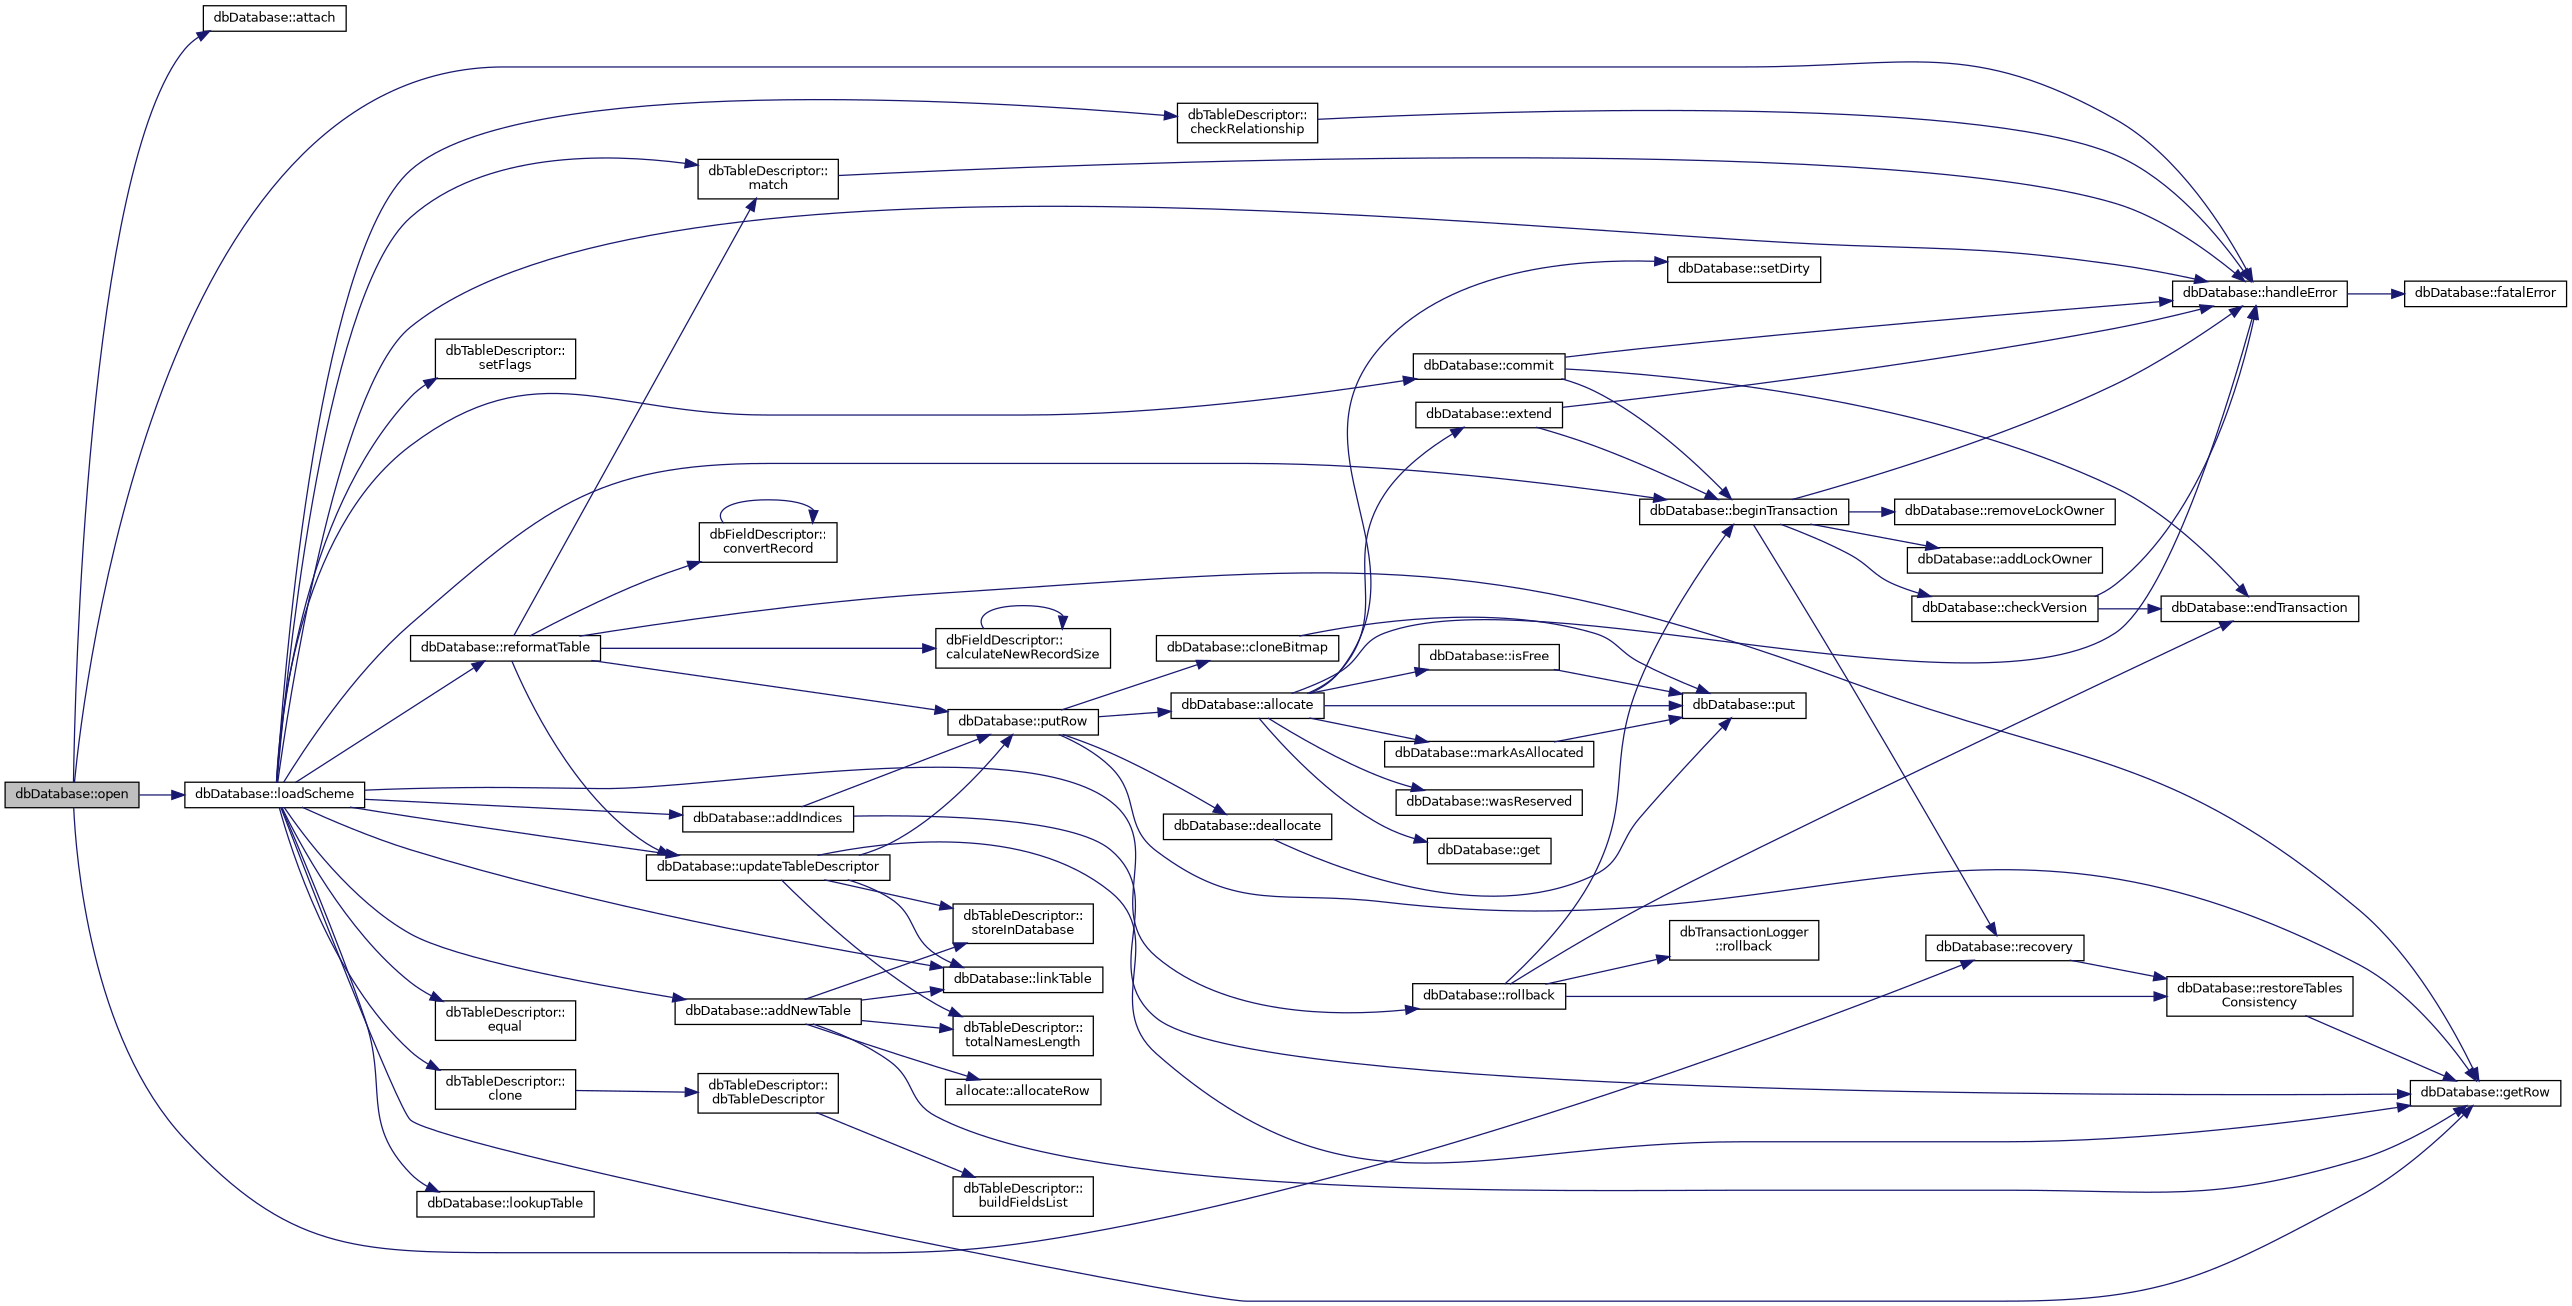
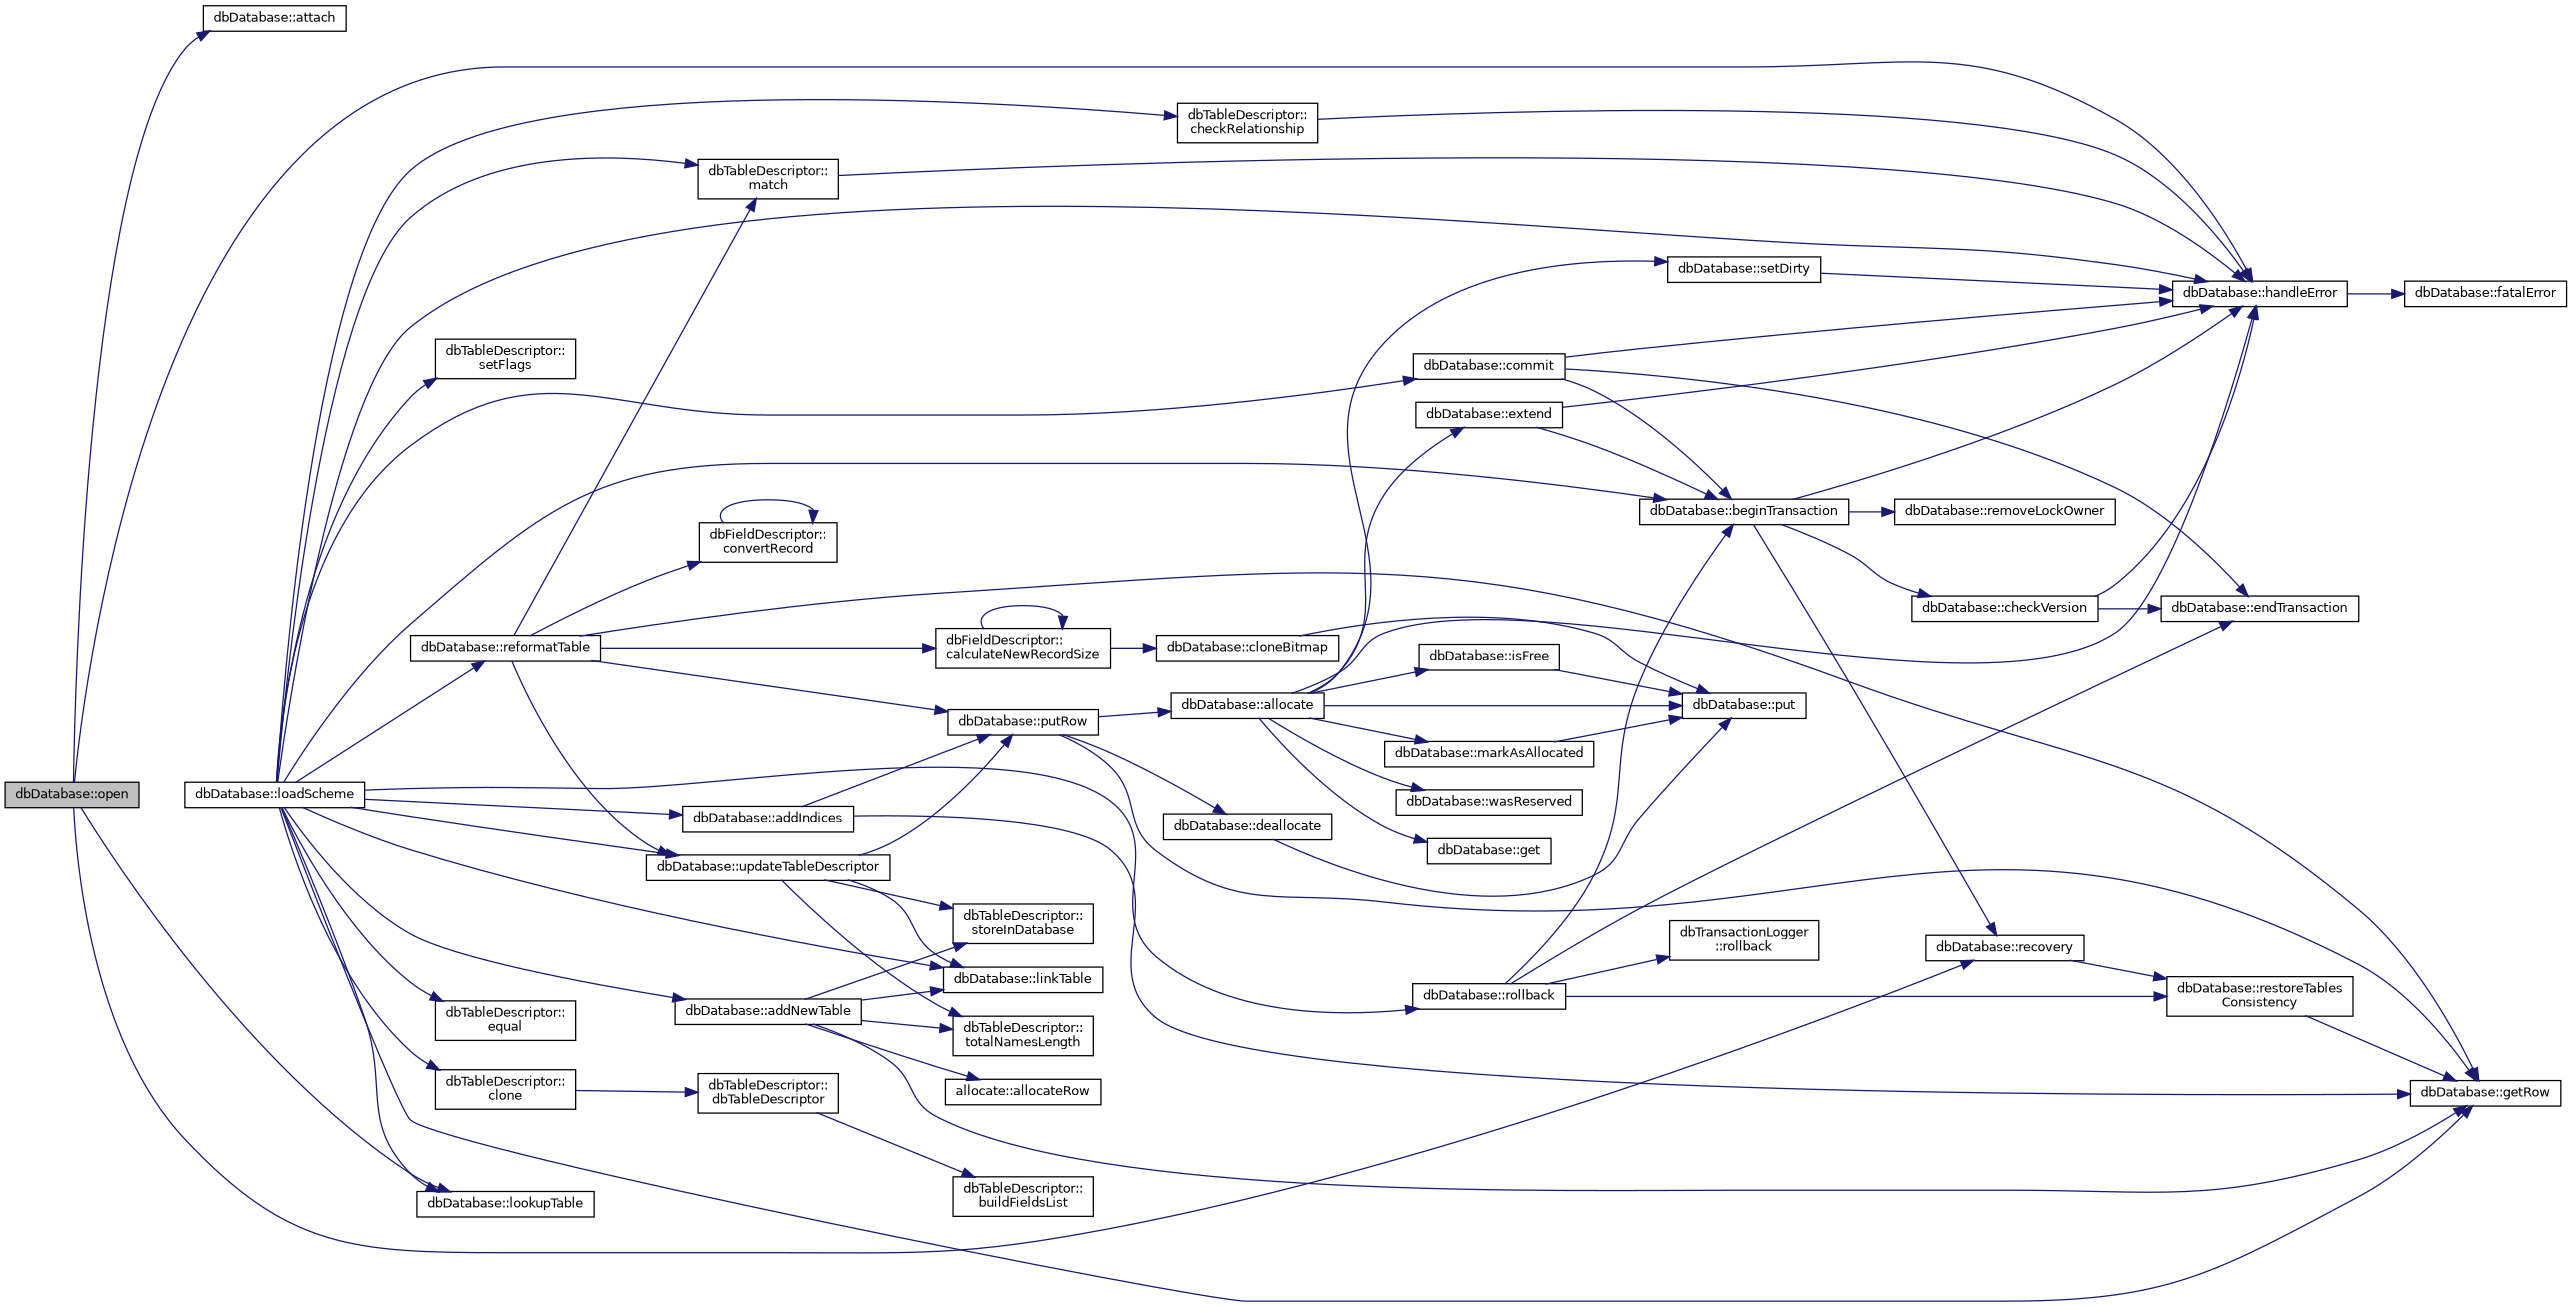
none -> (1990, 281)
(2005, 560) -> none
(1129, 687) -> (1127, 648)
(156, 795) -> (238, 1019)
(1523, 1157) -> none
